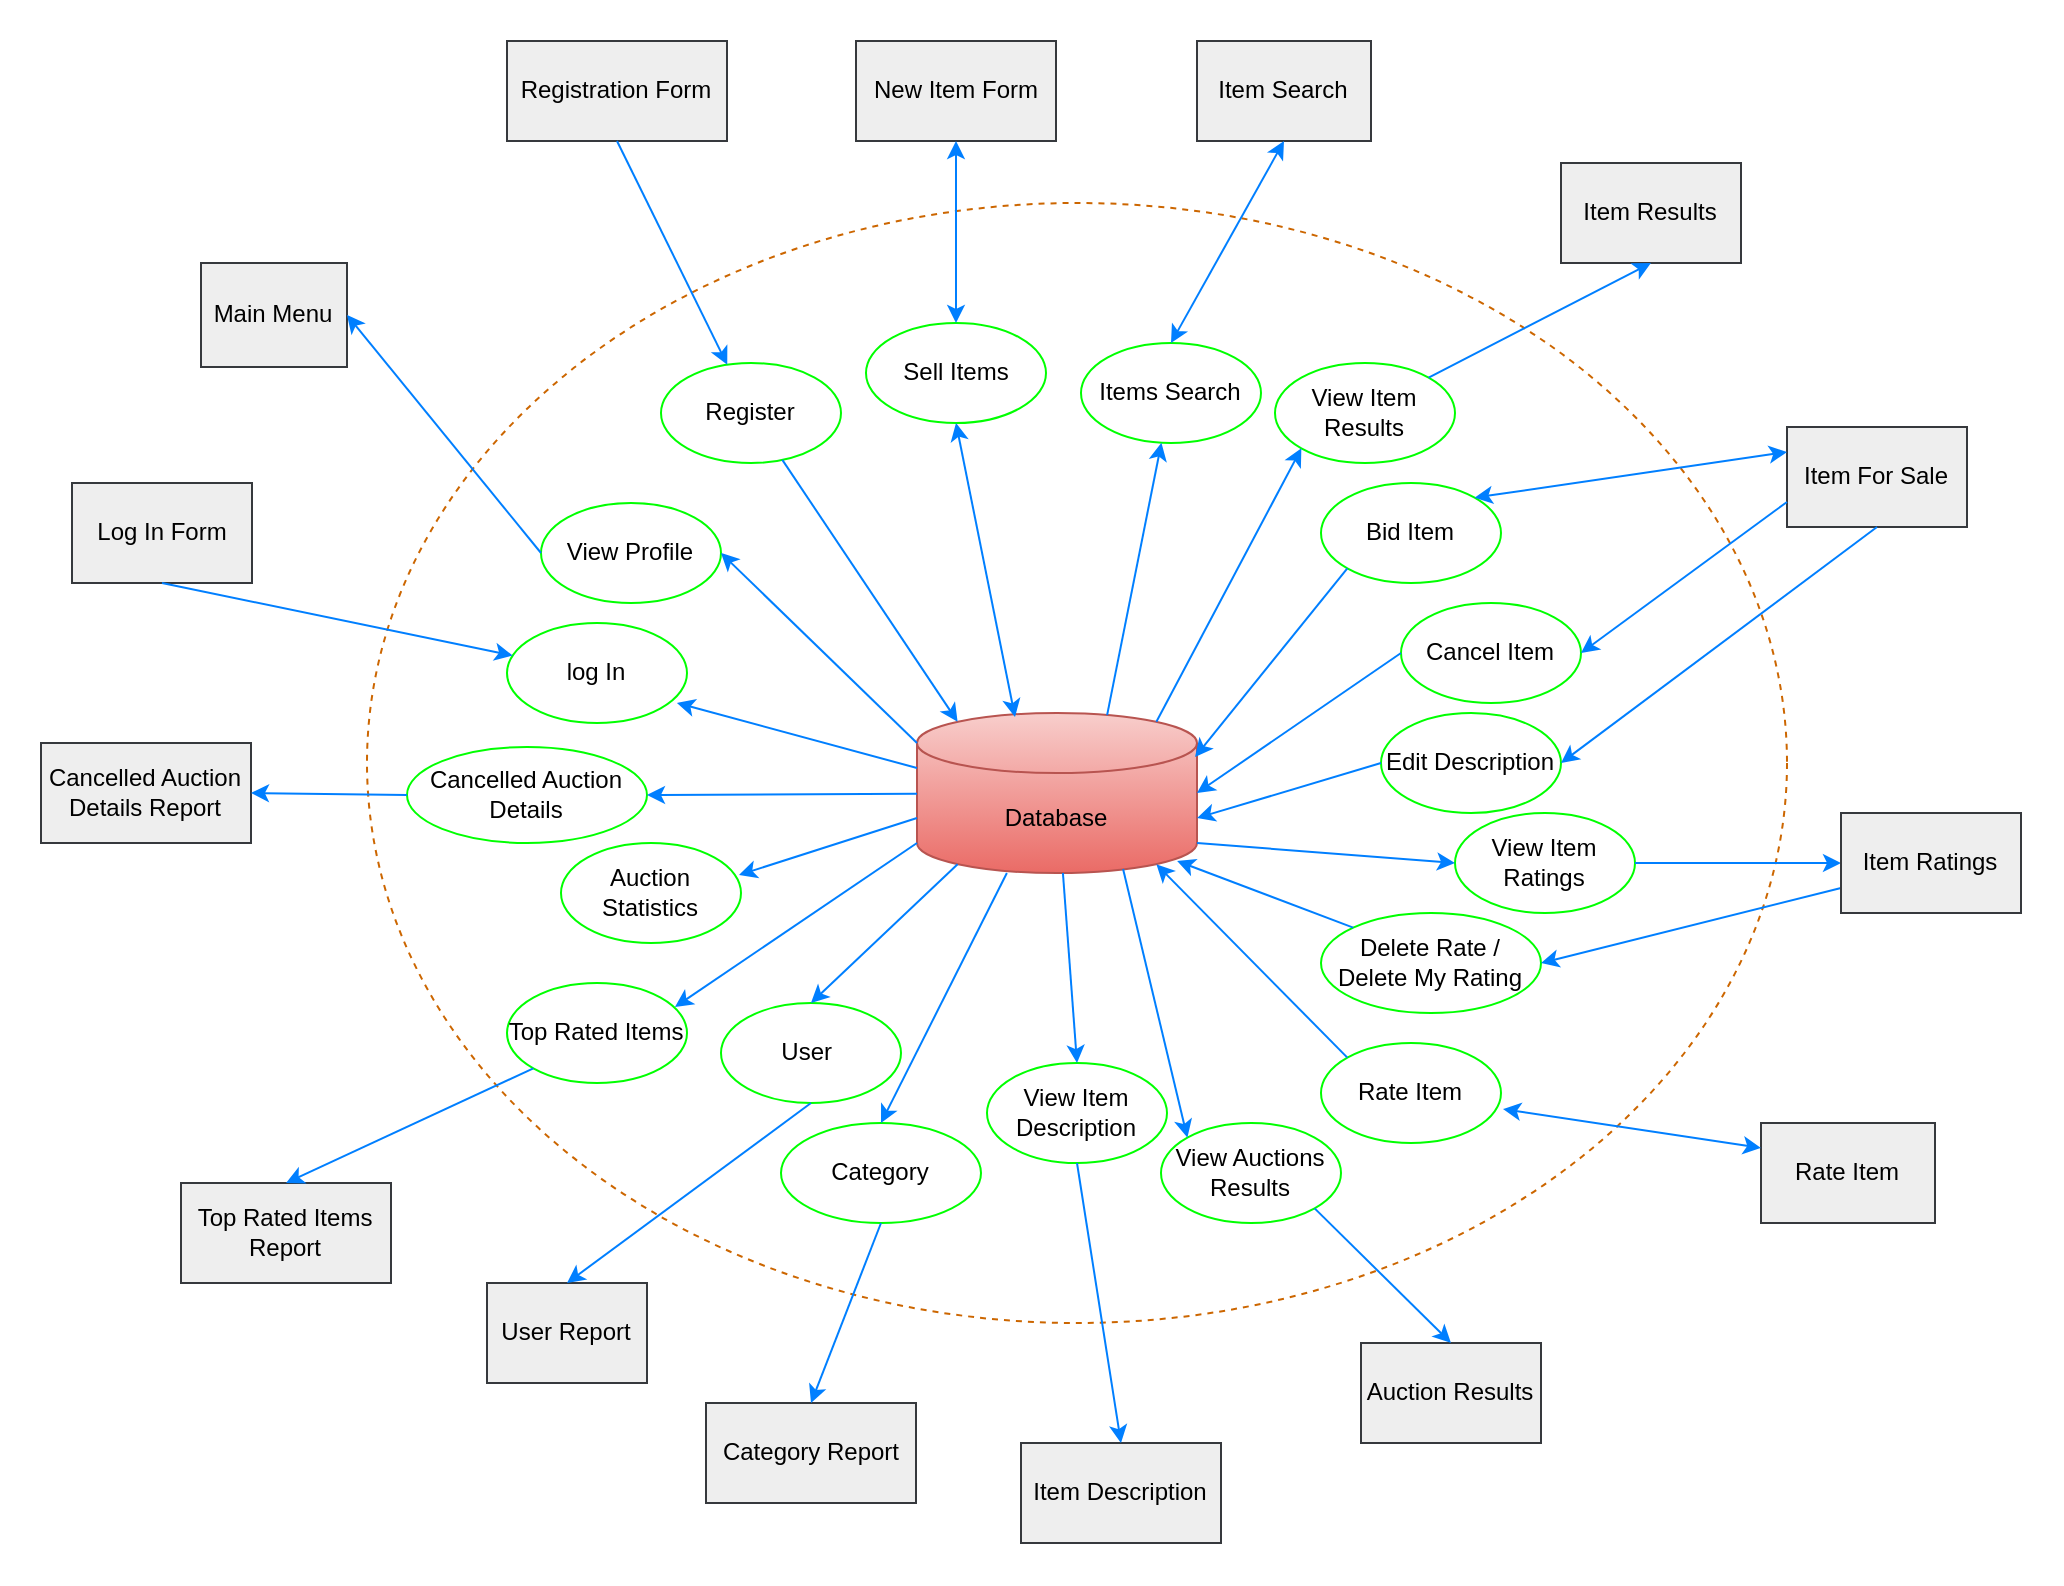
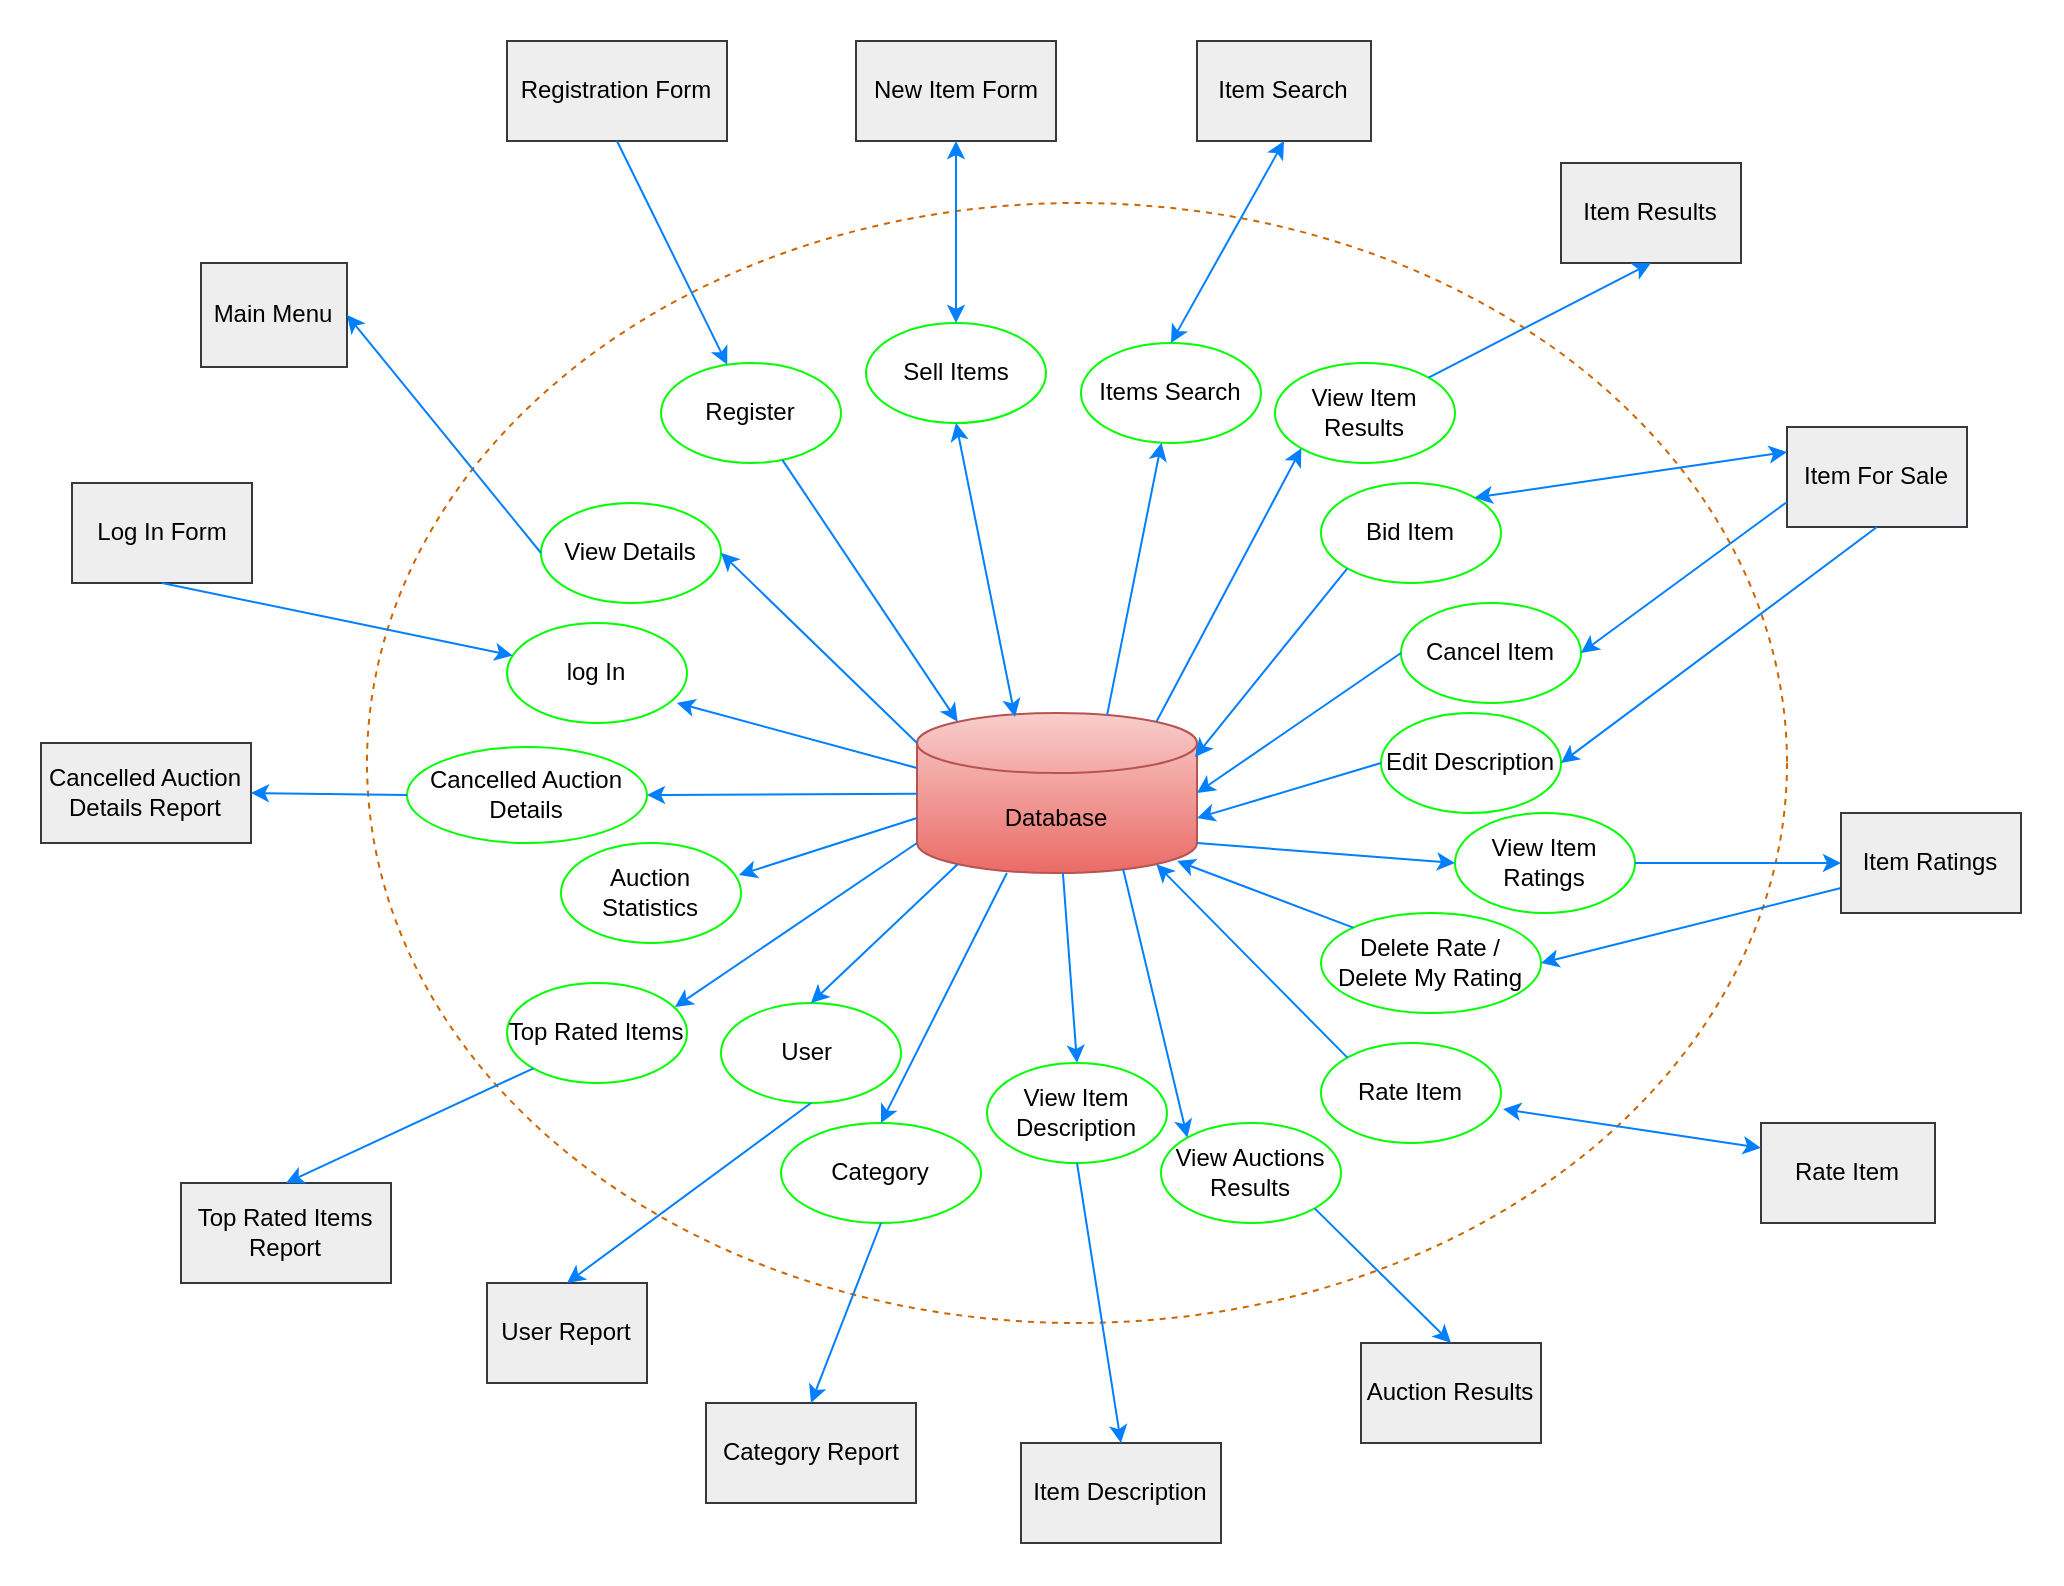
(631, 553) -> (631, 553)
